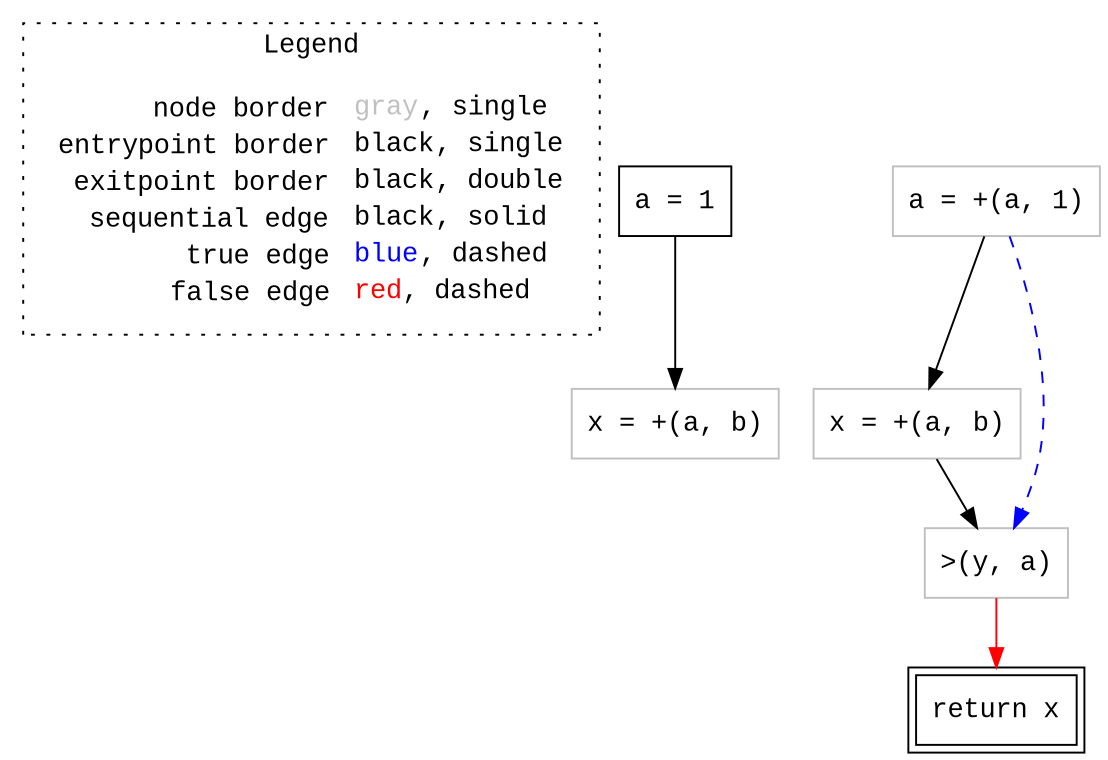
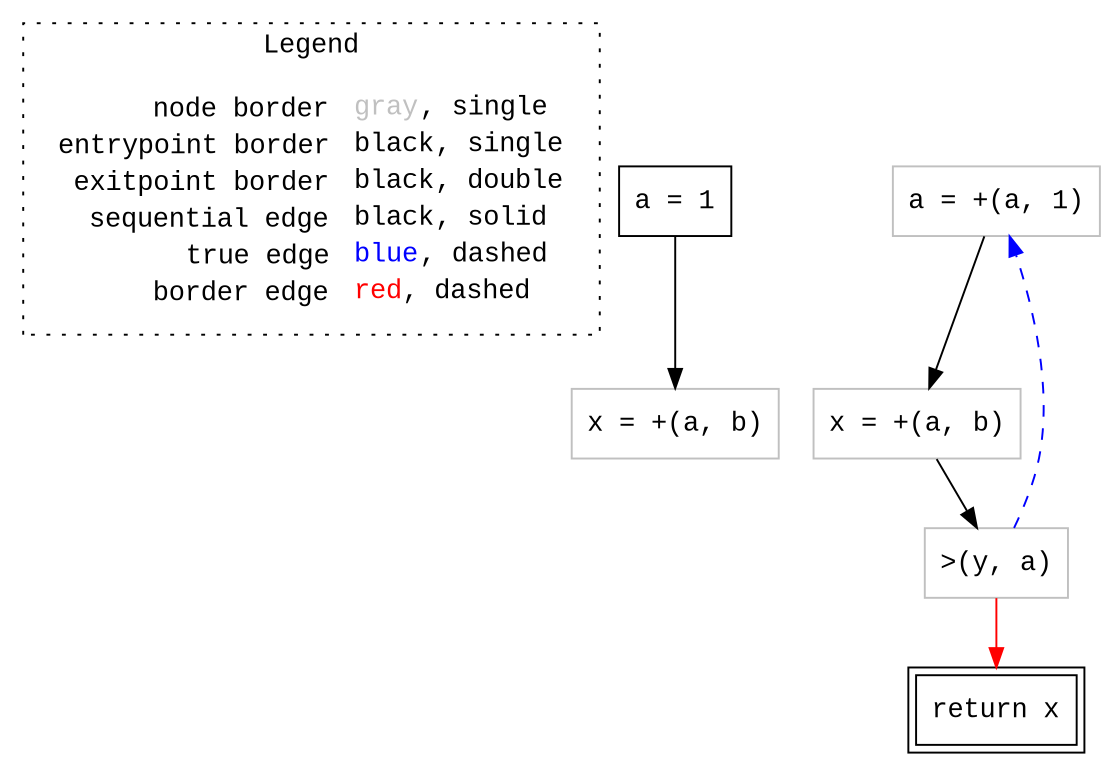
(258, 292) -> (250, 292)
(1042, 373) -> (1043, 392)
